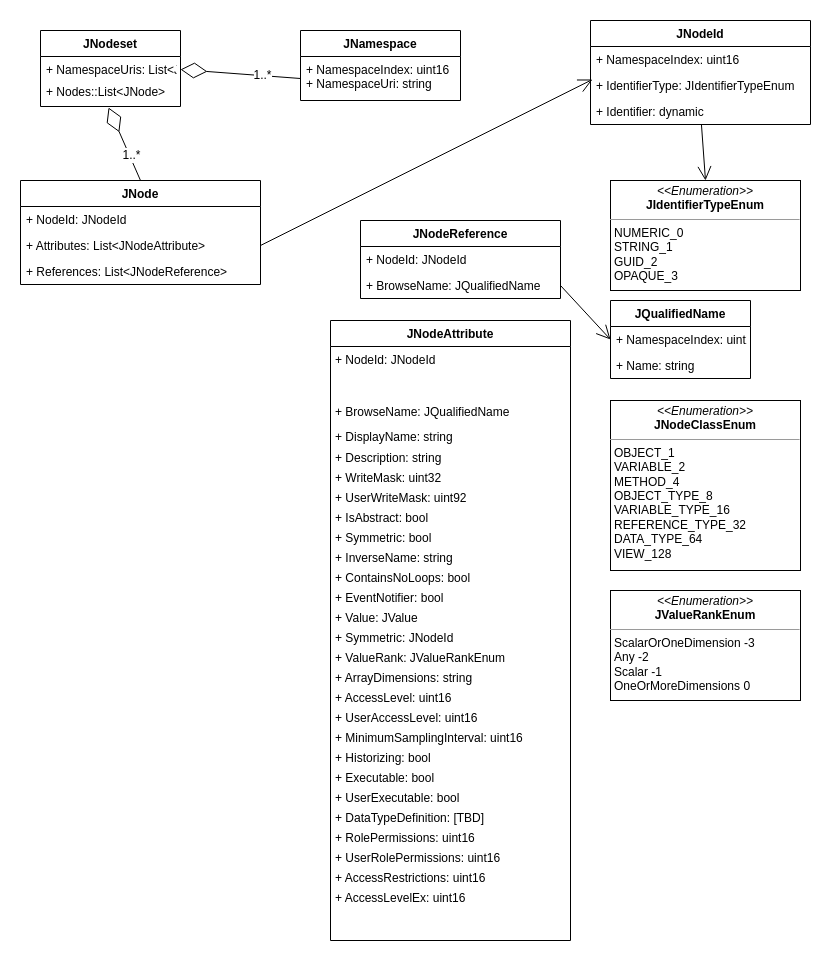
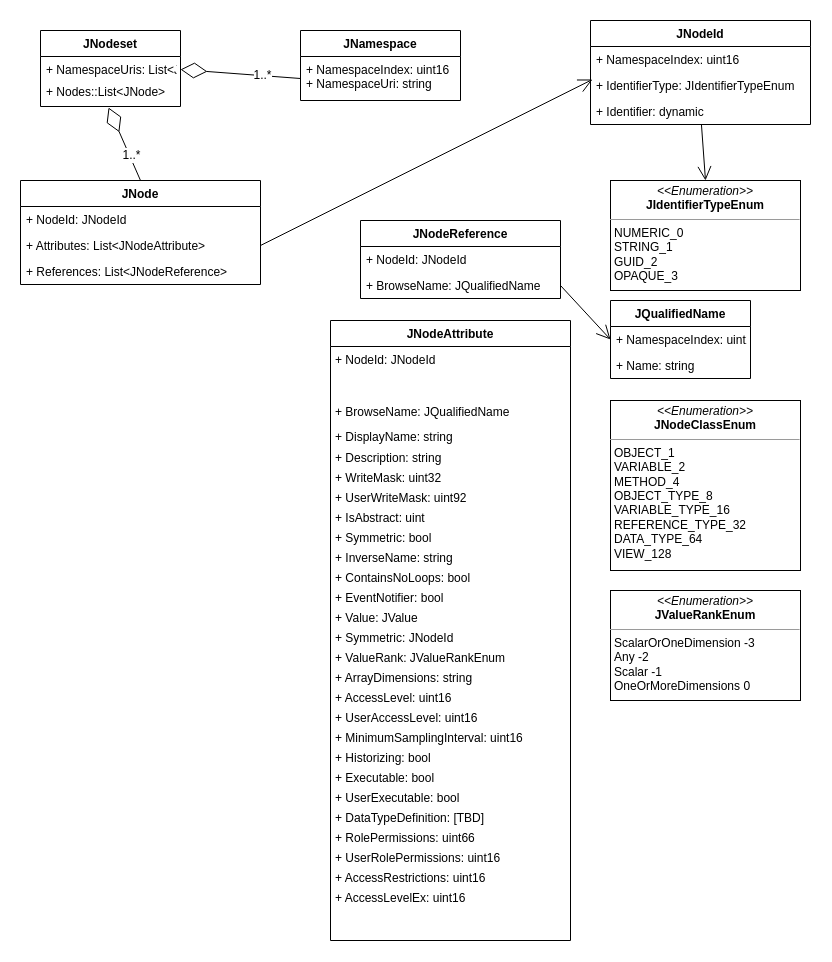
(389, 518) -> (389, 518)
(408, 838) -> (408, 838)
